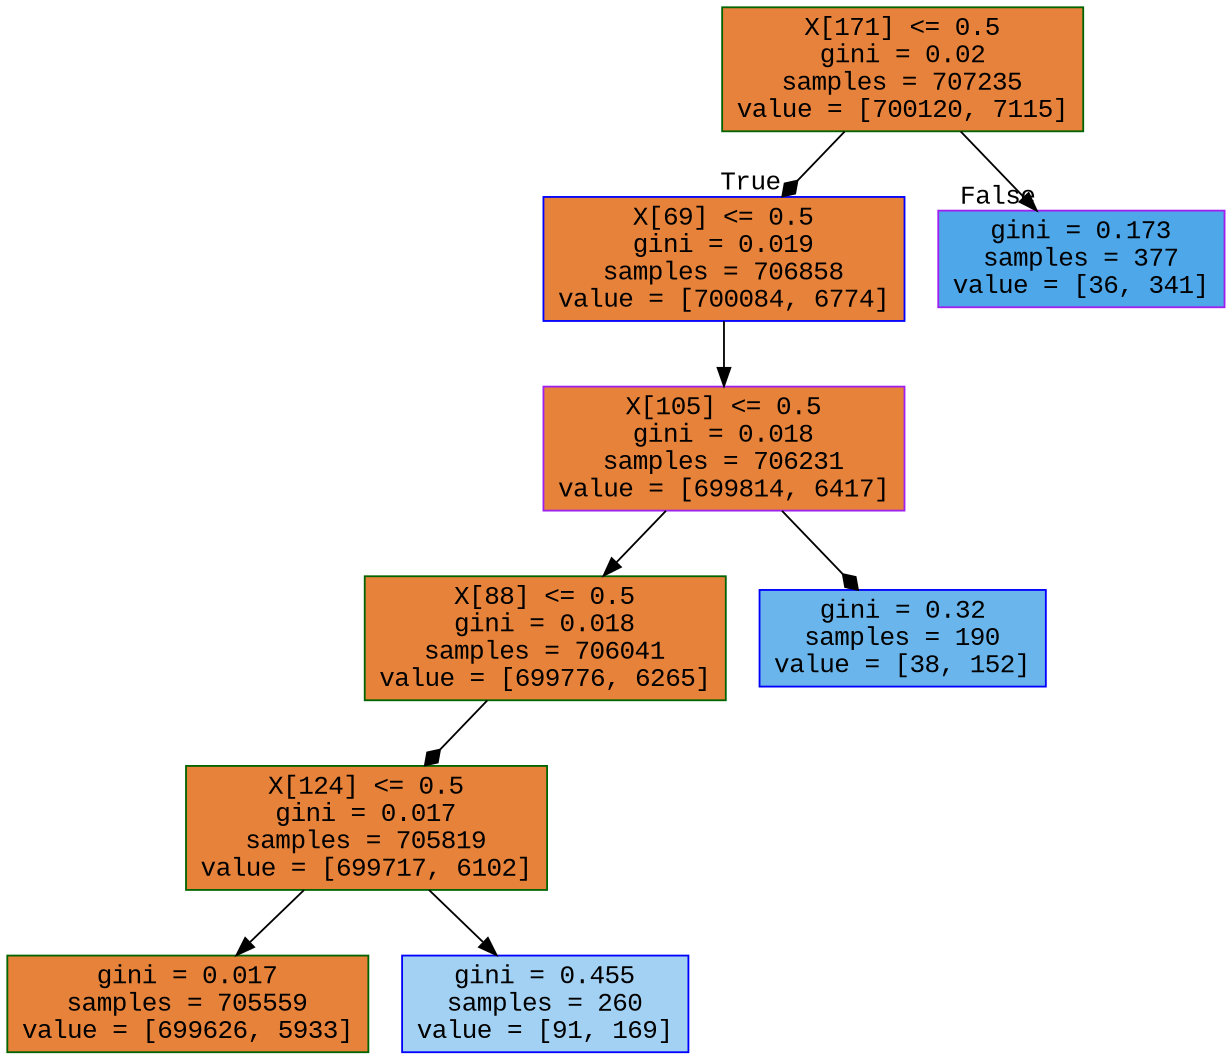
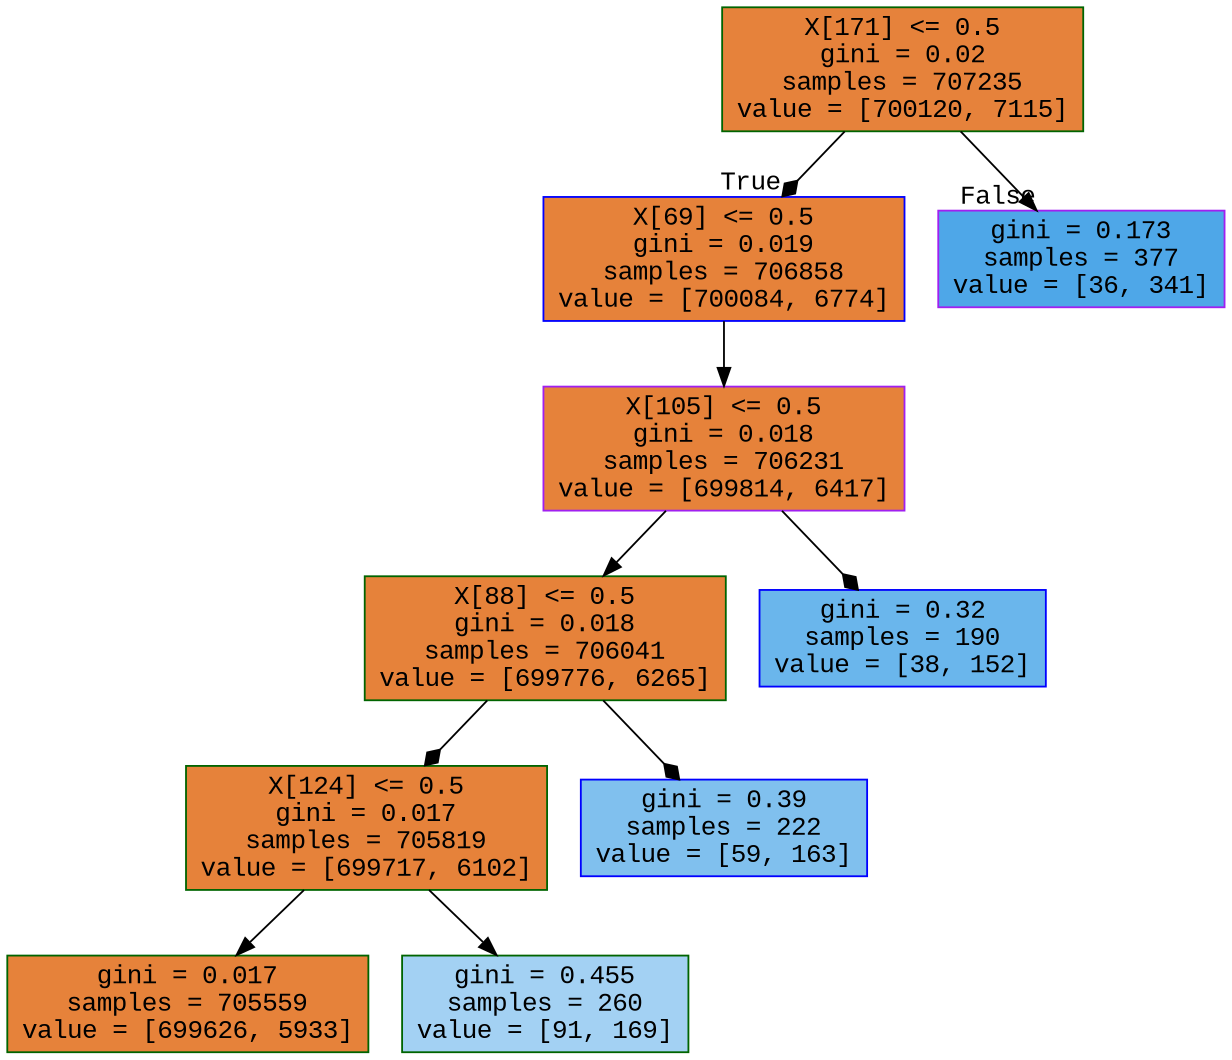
none -> (724, 828)
(545, 1004) -> (545, 1004)
